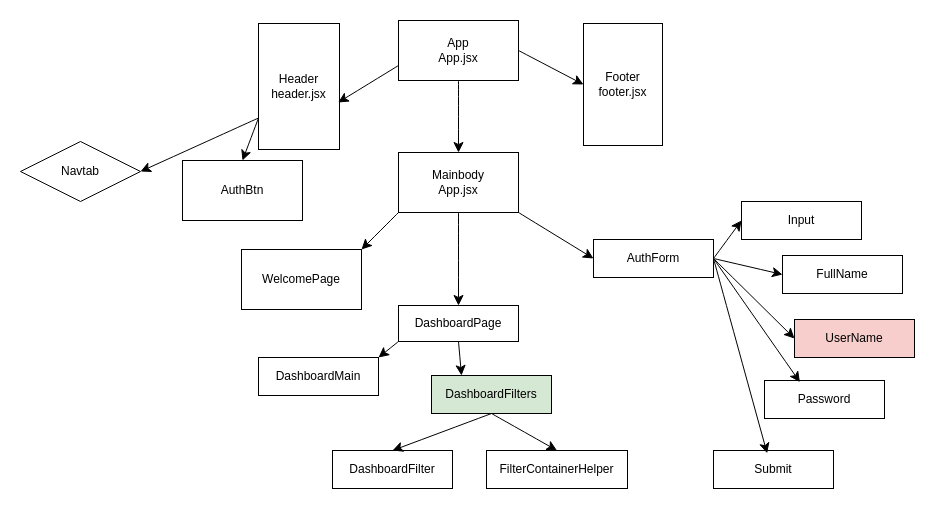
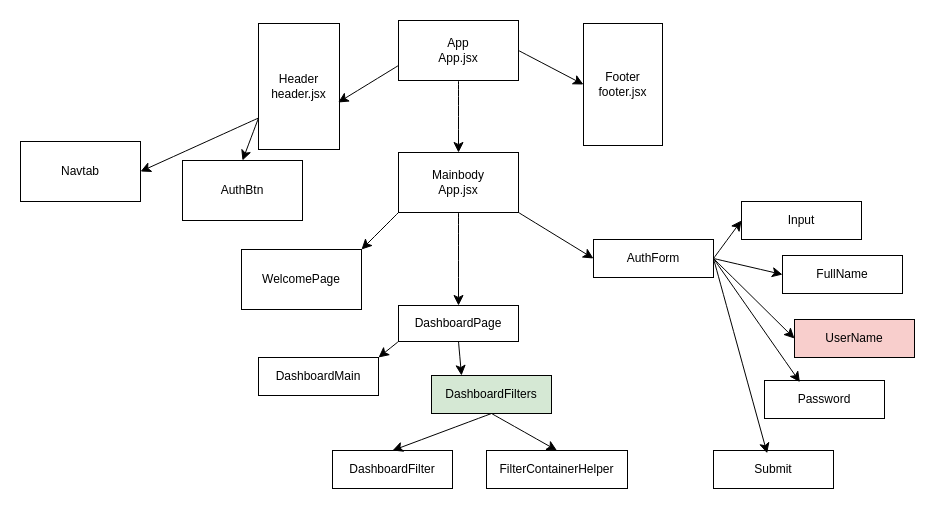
(81, 172) -> (81, 172)
